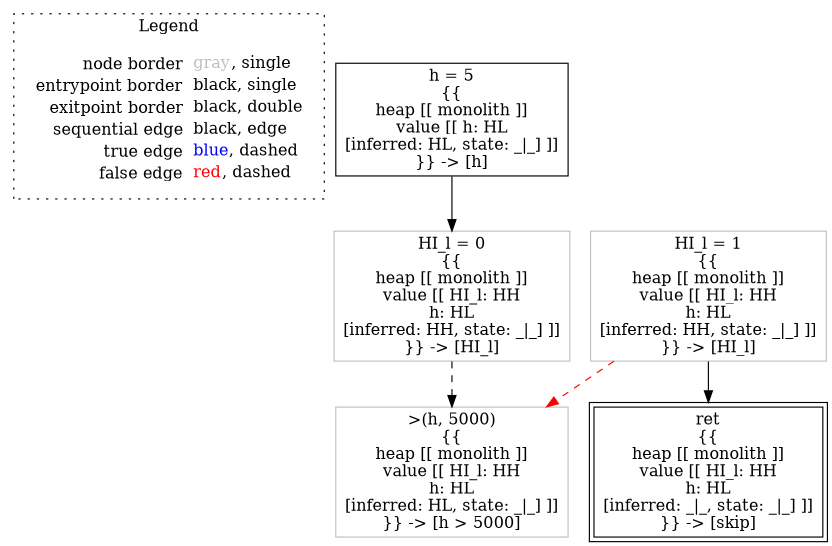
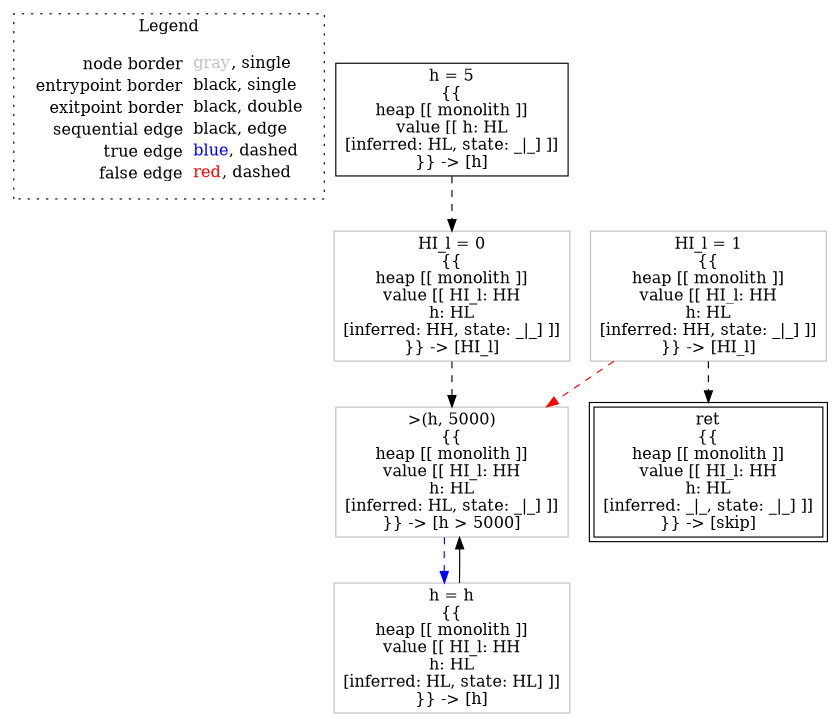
(452, 198) -> (452, 198)
(708, 376) -> (708, 376)
none -> (452, 648)
